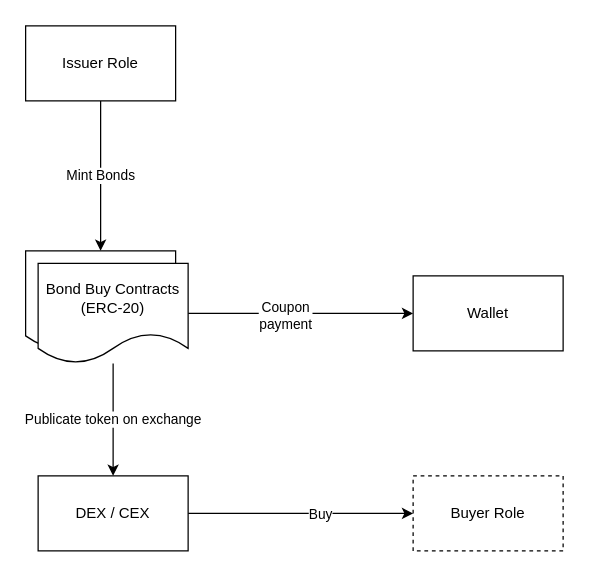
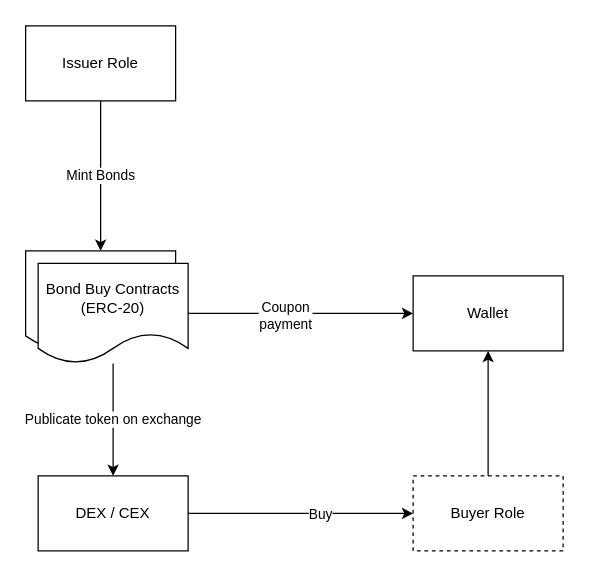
none -> (488, 418)
